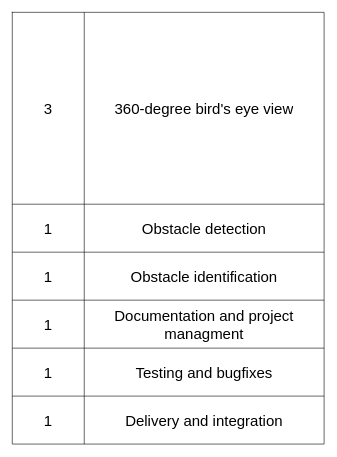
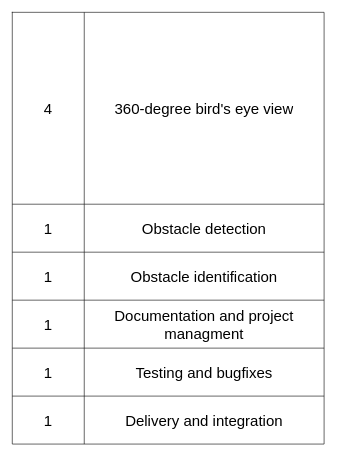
(48, 108) -> (48, 108)
